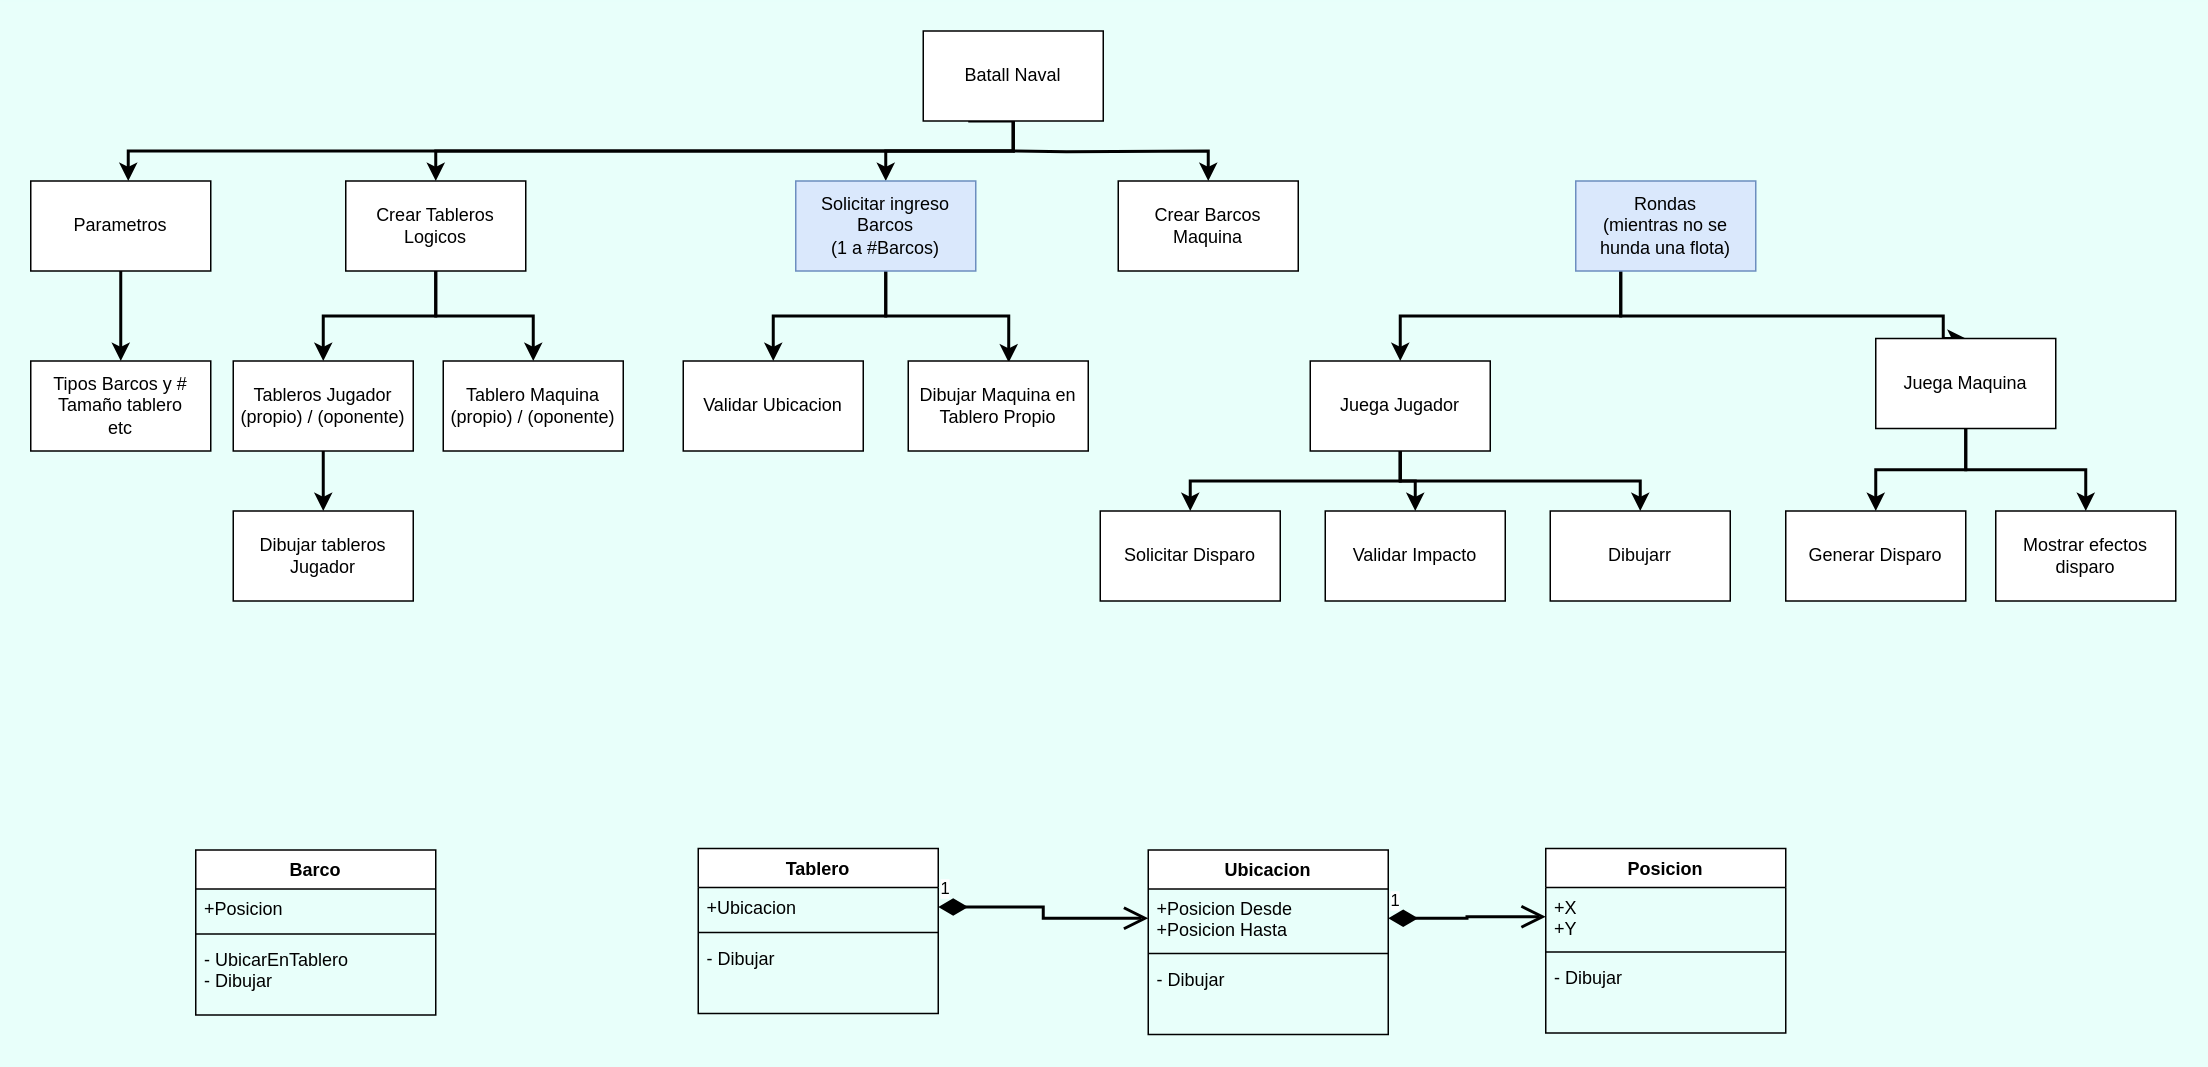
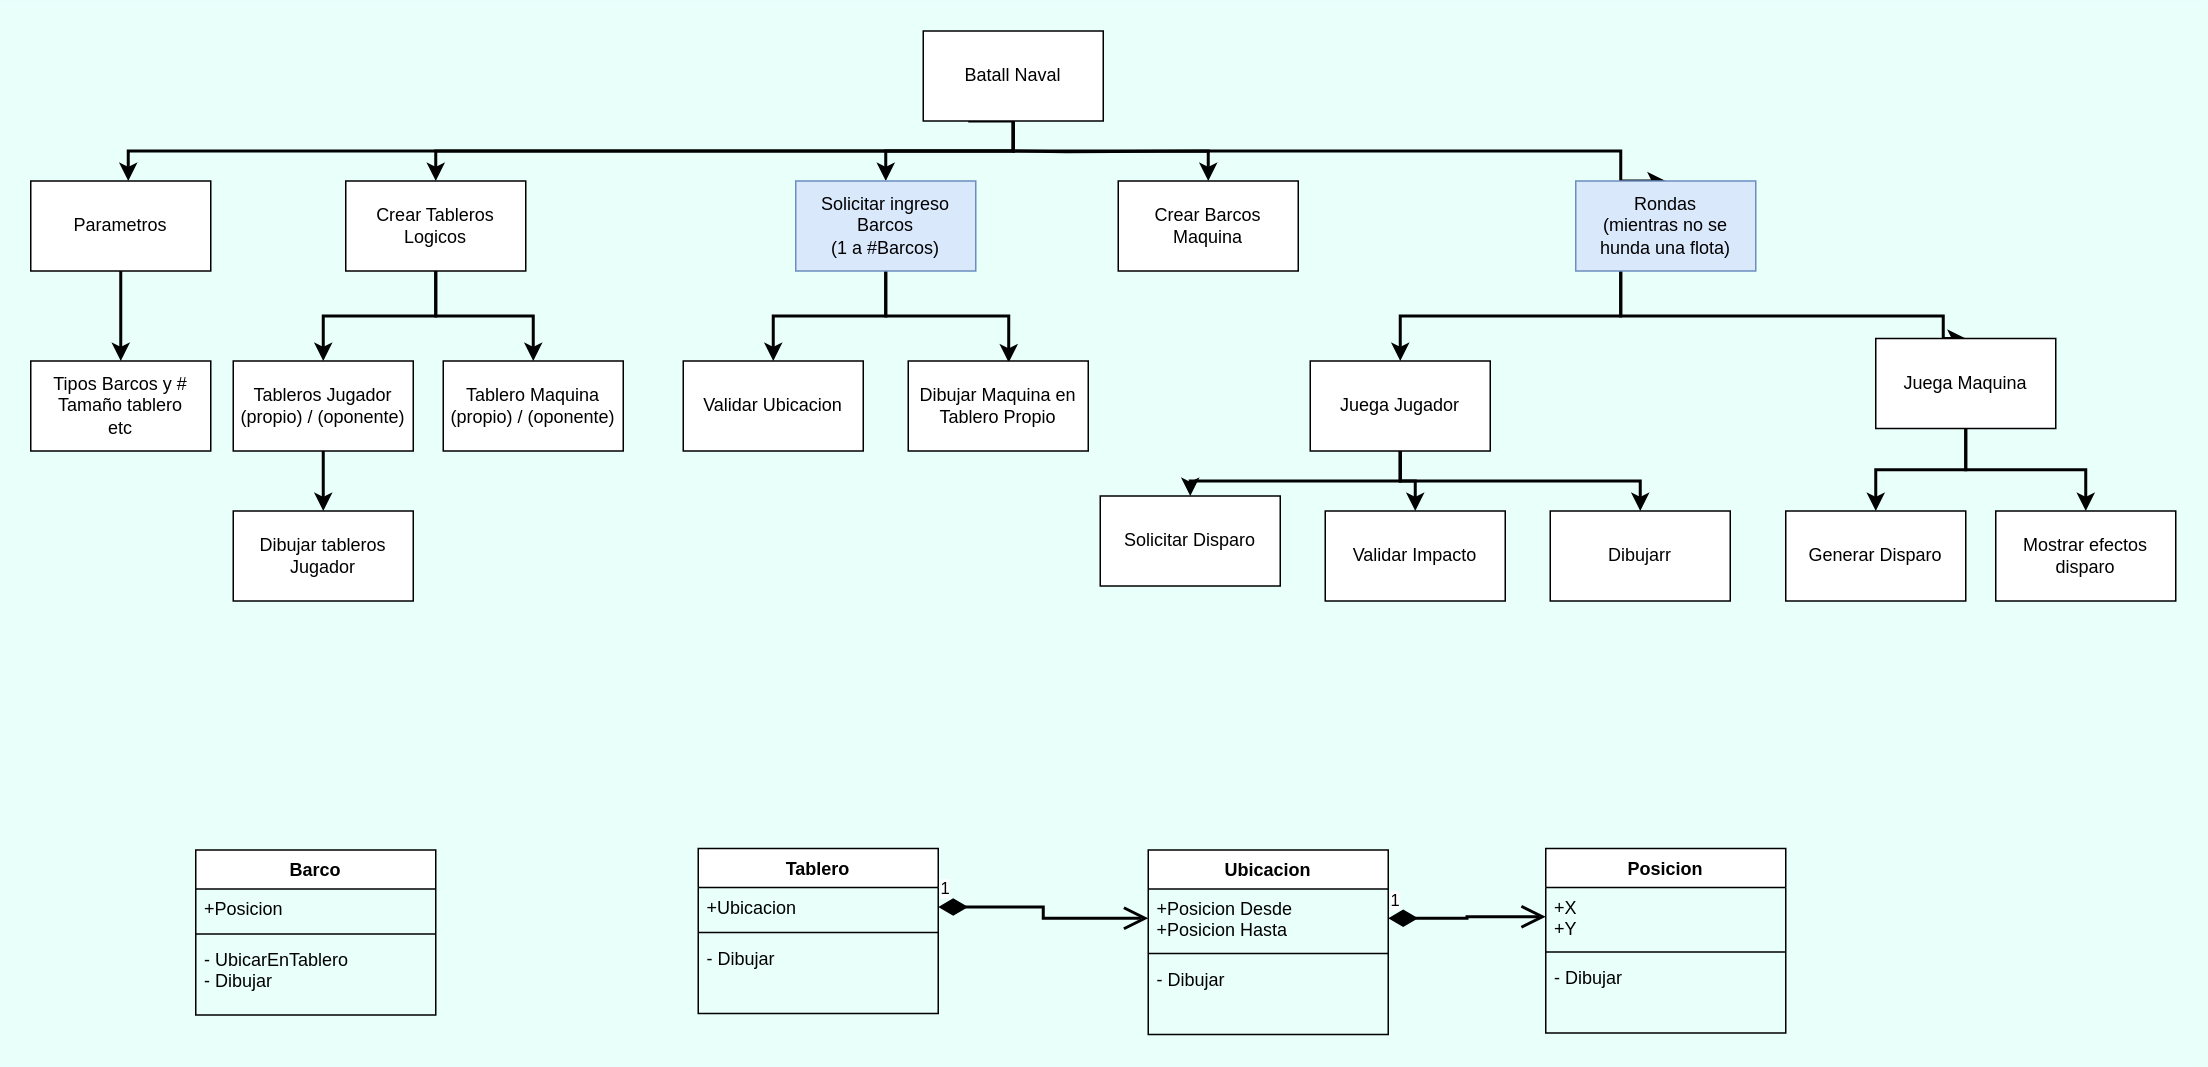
none -> (1447, 151)
(1190, 556) -> (1190, 541)
